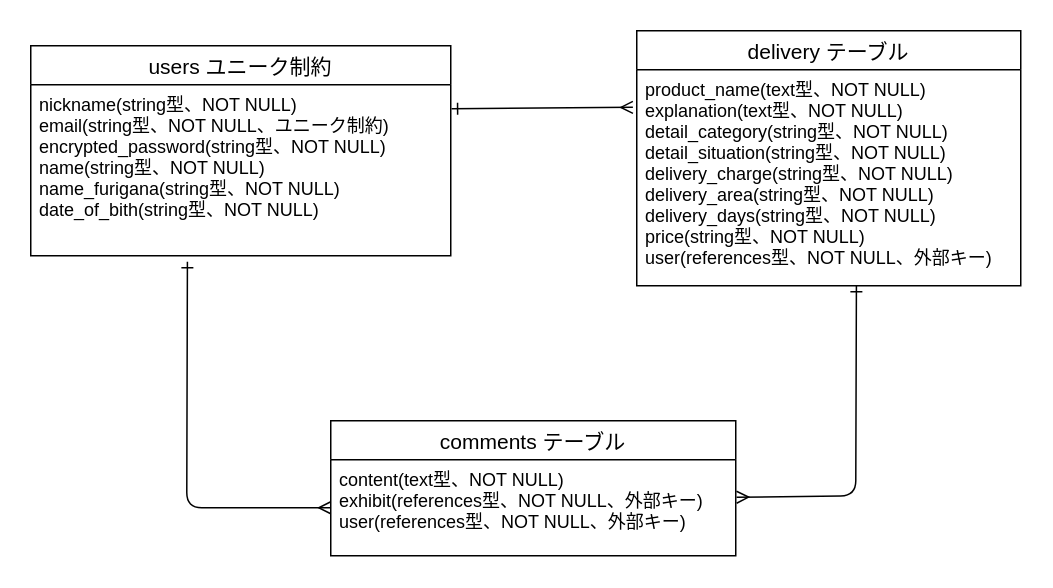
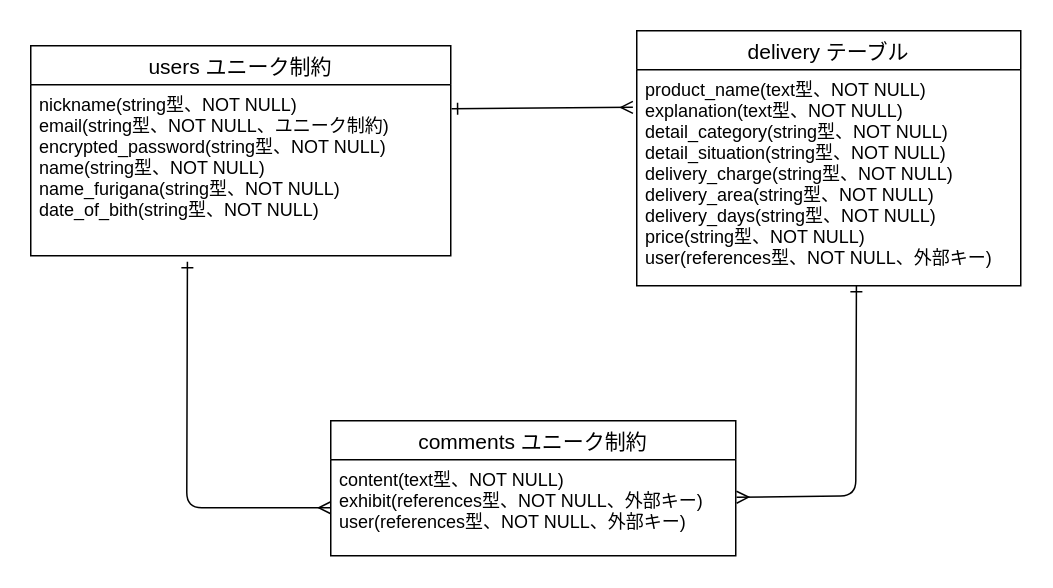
(533, 442) -> (533, 442)
